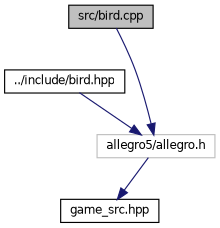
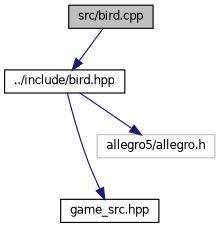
(137, 75) -> (91, 44)
(136, 174) -> (81, 141)
